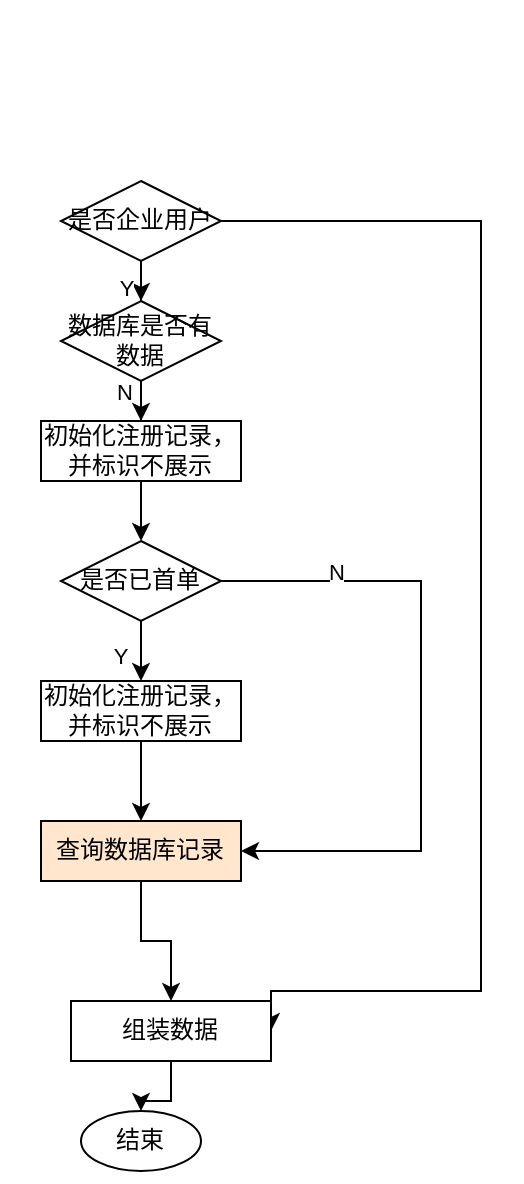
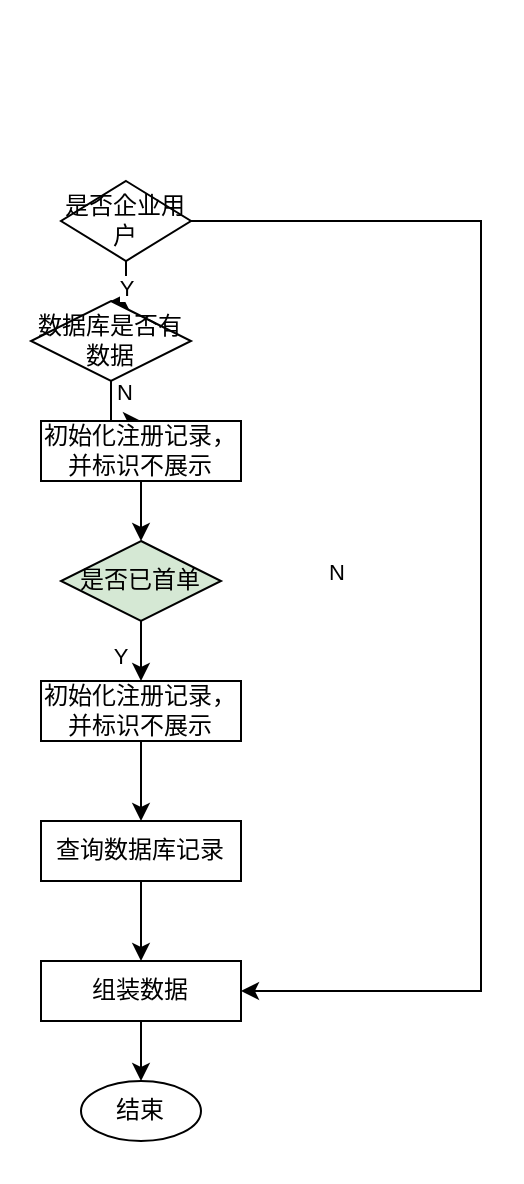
(141, 221) -> (126, 221)
(141, 341) -> (111, 341)
(141, 581) -> (141, 581)
(421, 760) -> none
(141, 851) -> (141, 851)
(171, 1031) -> (141, 991)
(141, 1141) -> (141, 1111)
